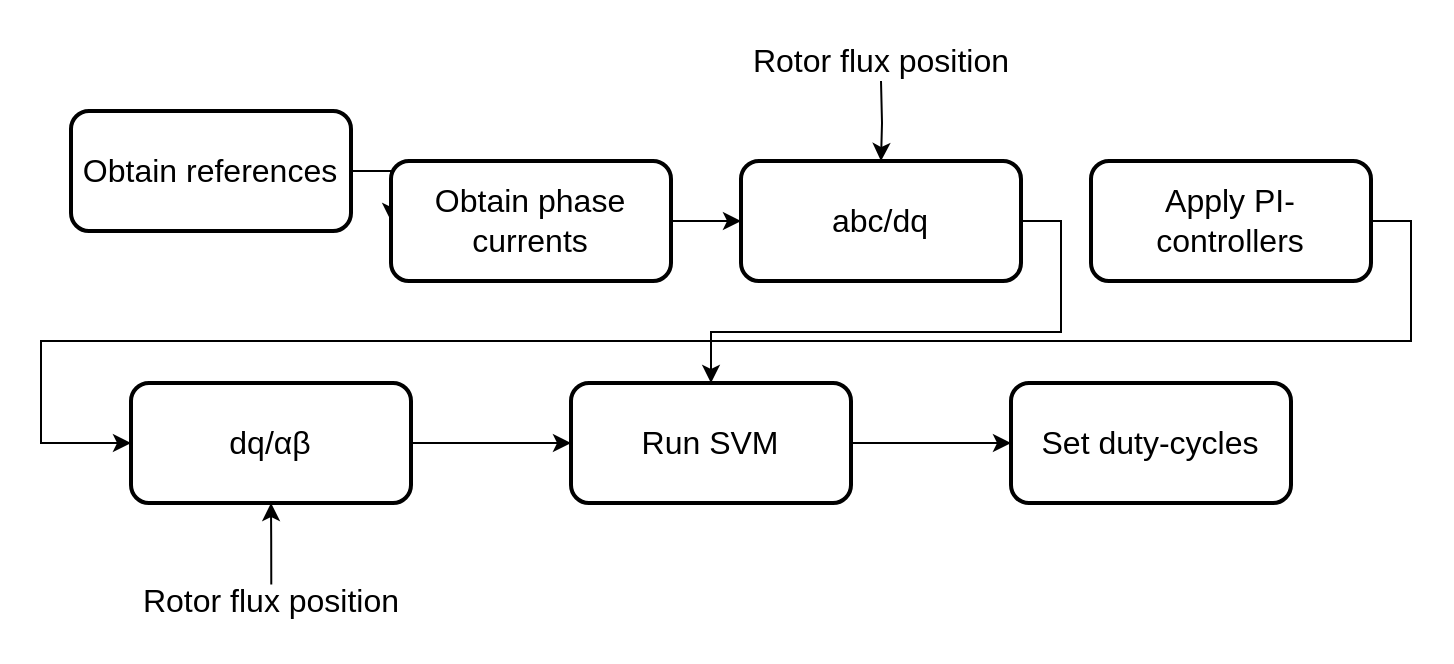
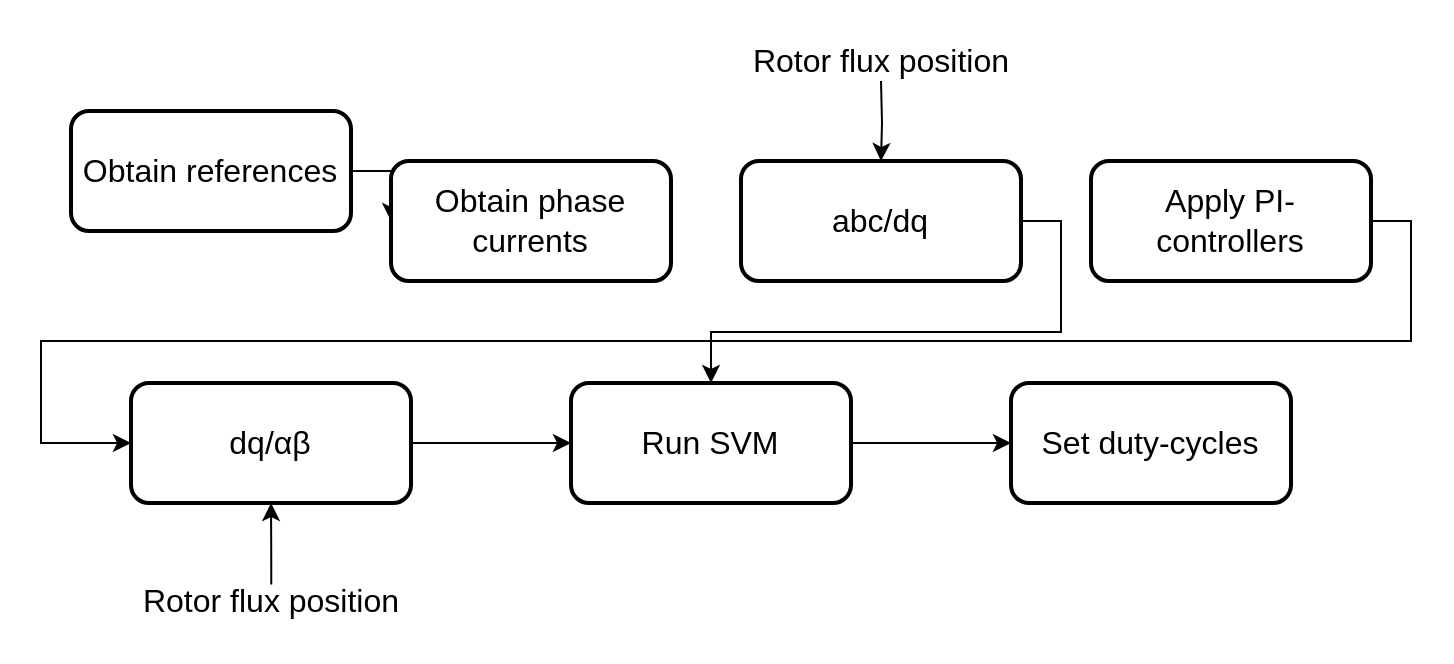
(709, 221) -> none
